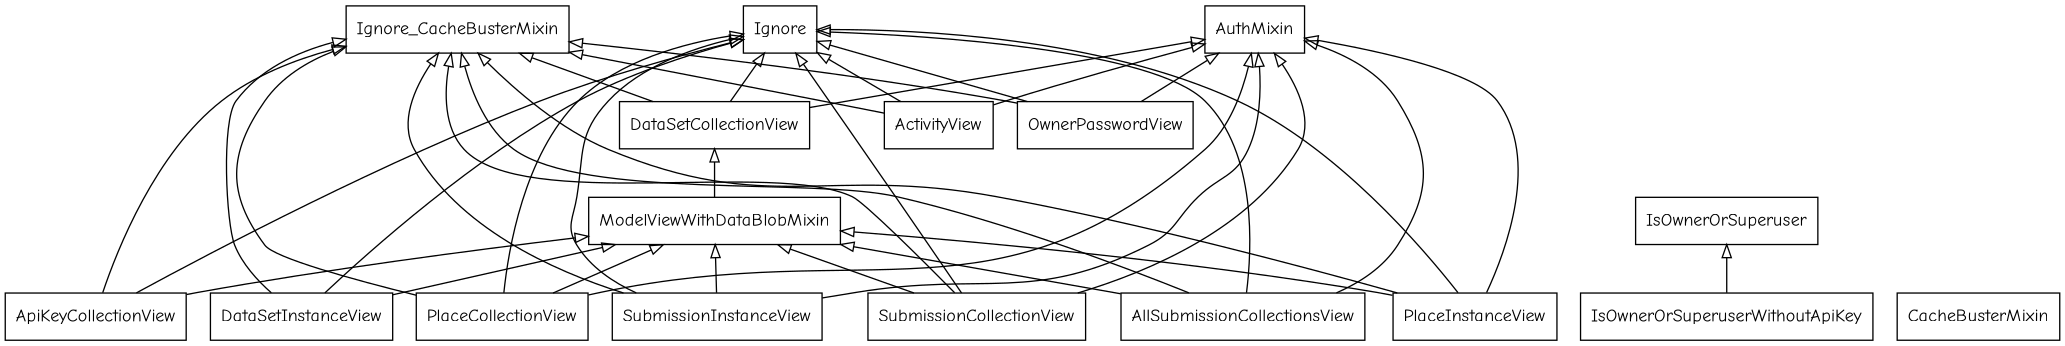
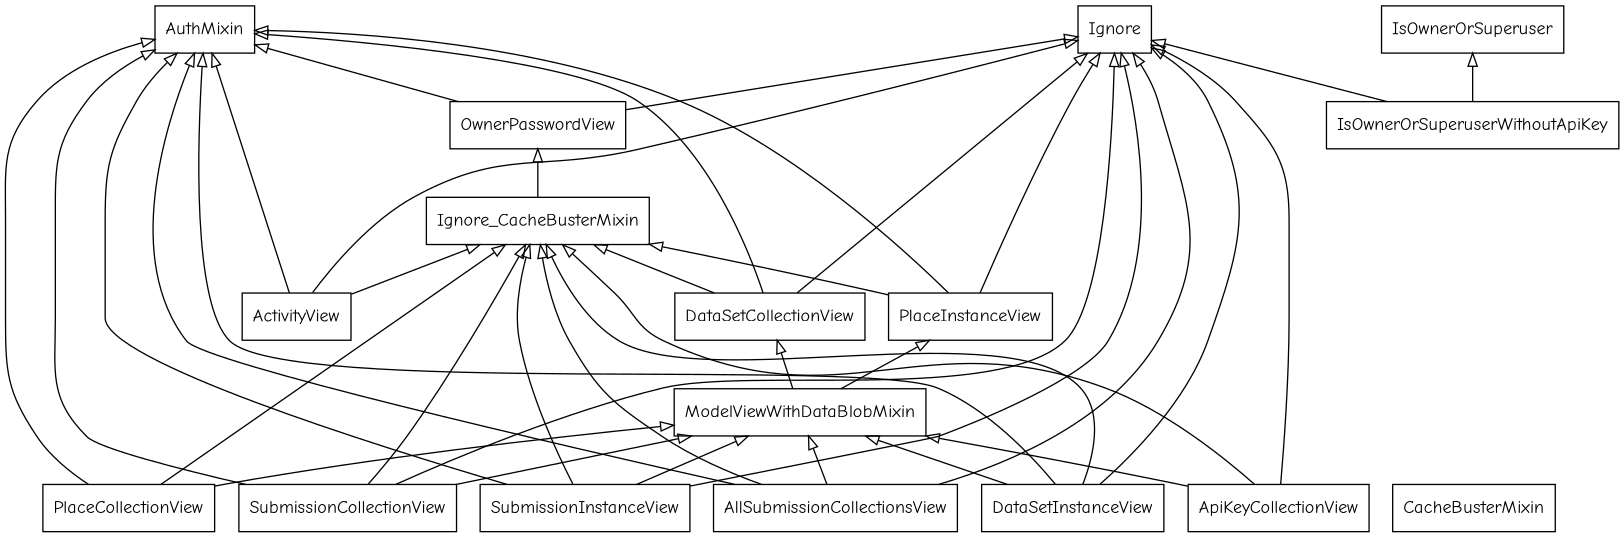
(790, 68) -> (538, 180)
(554, 132) -> (1276, 73)
(1137, 259) -> (879, 368)
none -> (519, 373)
